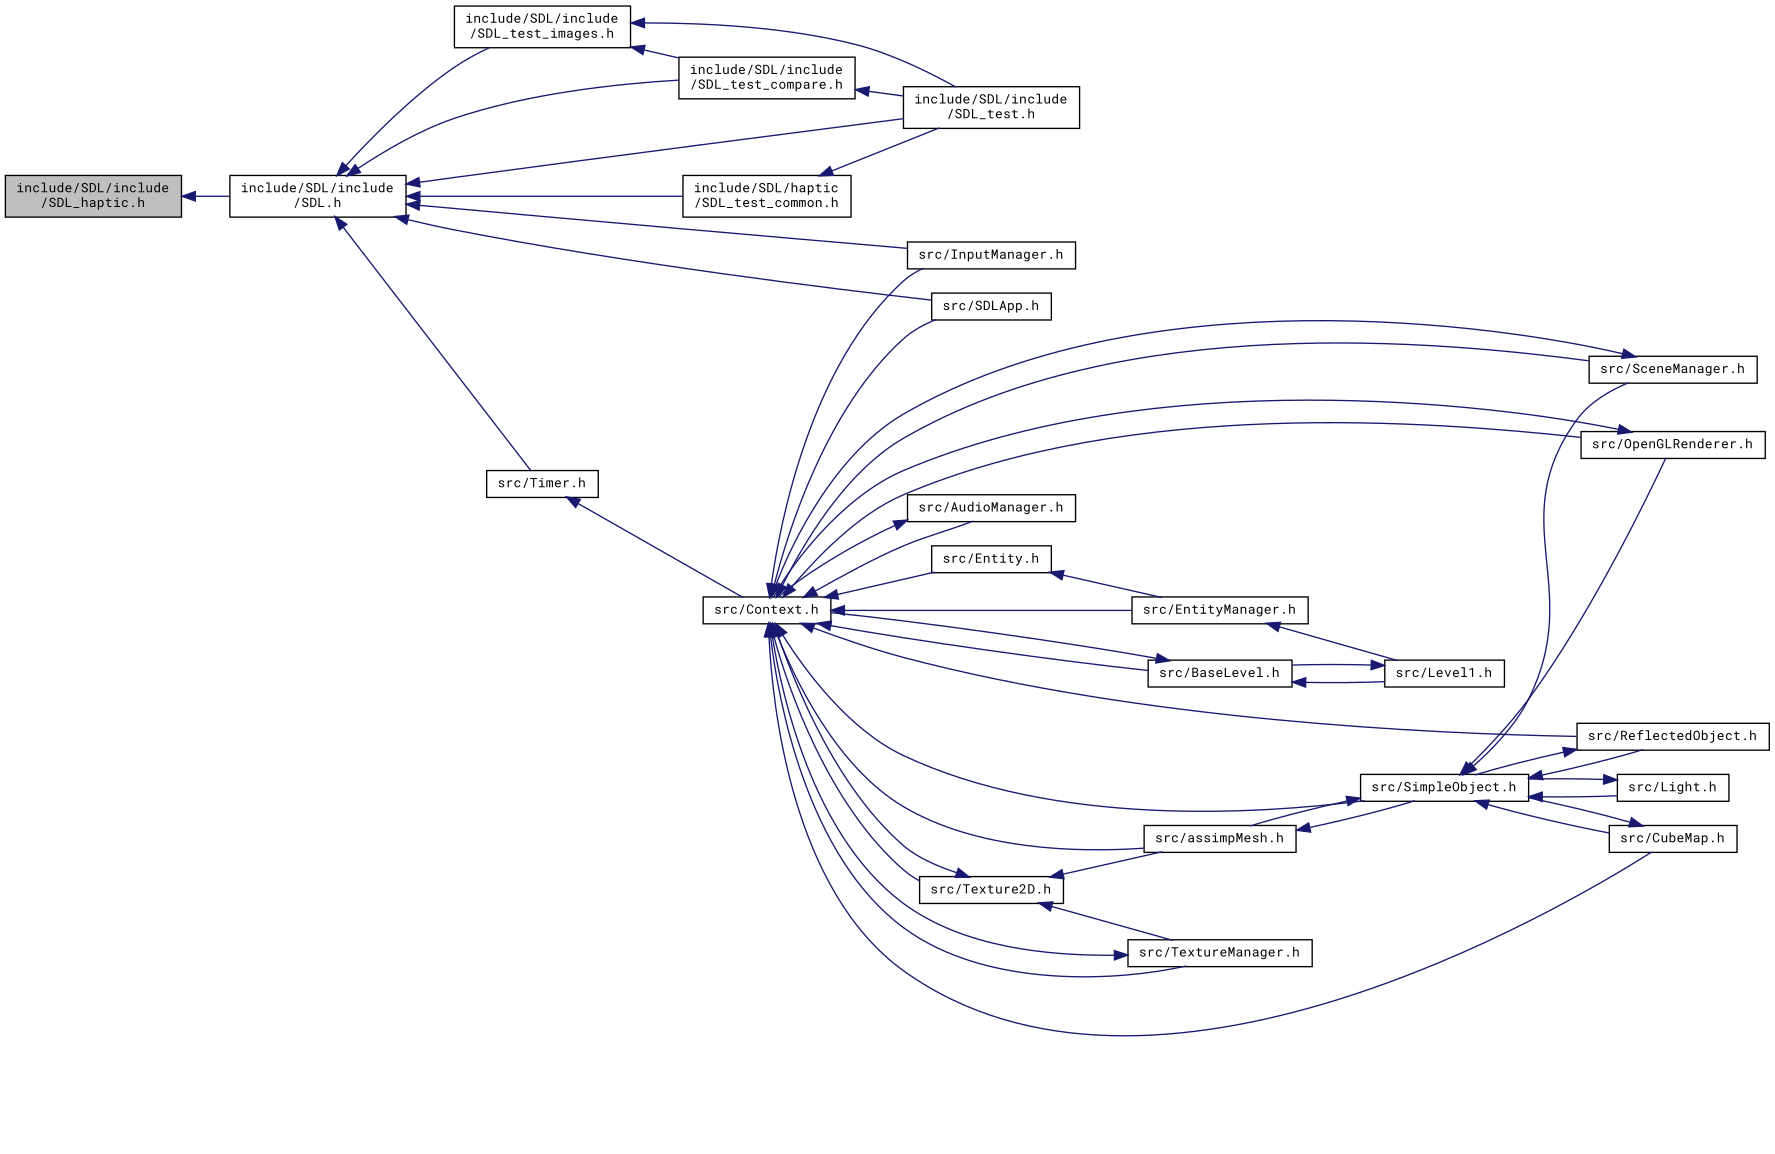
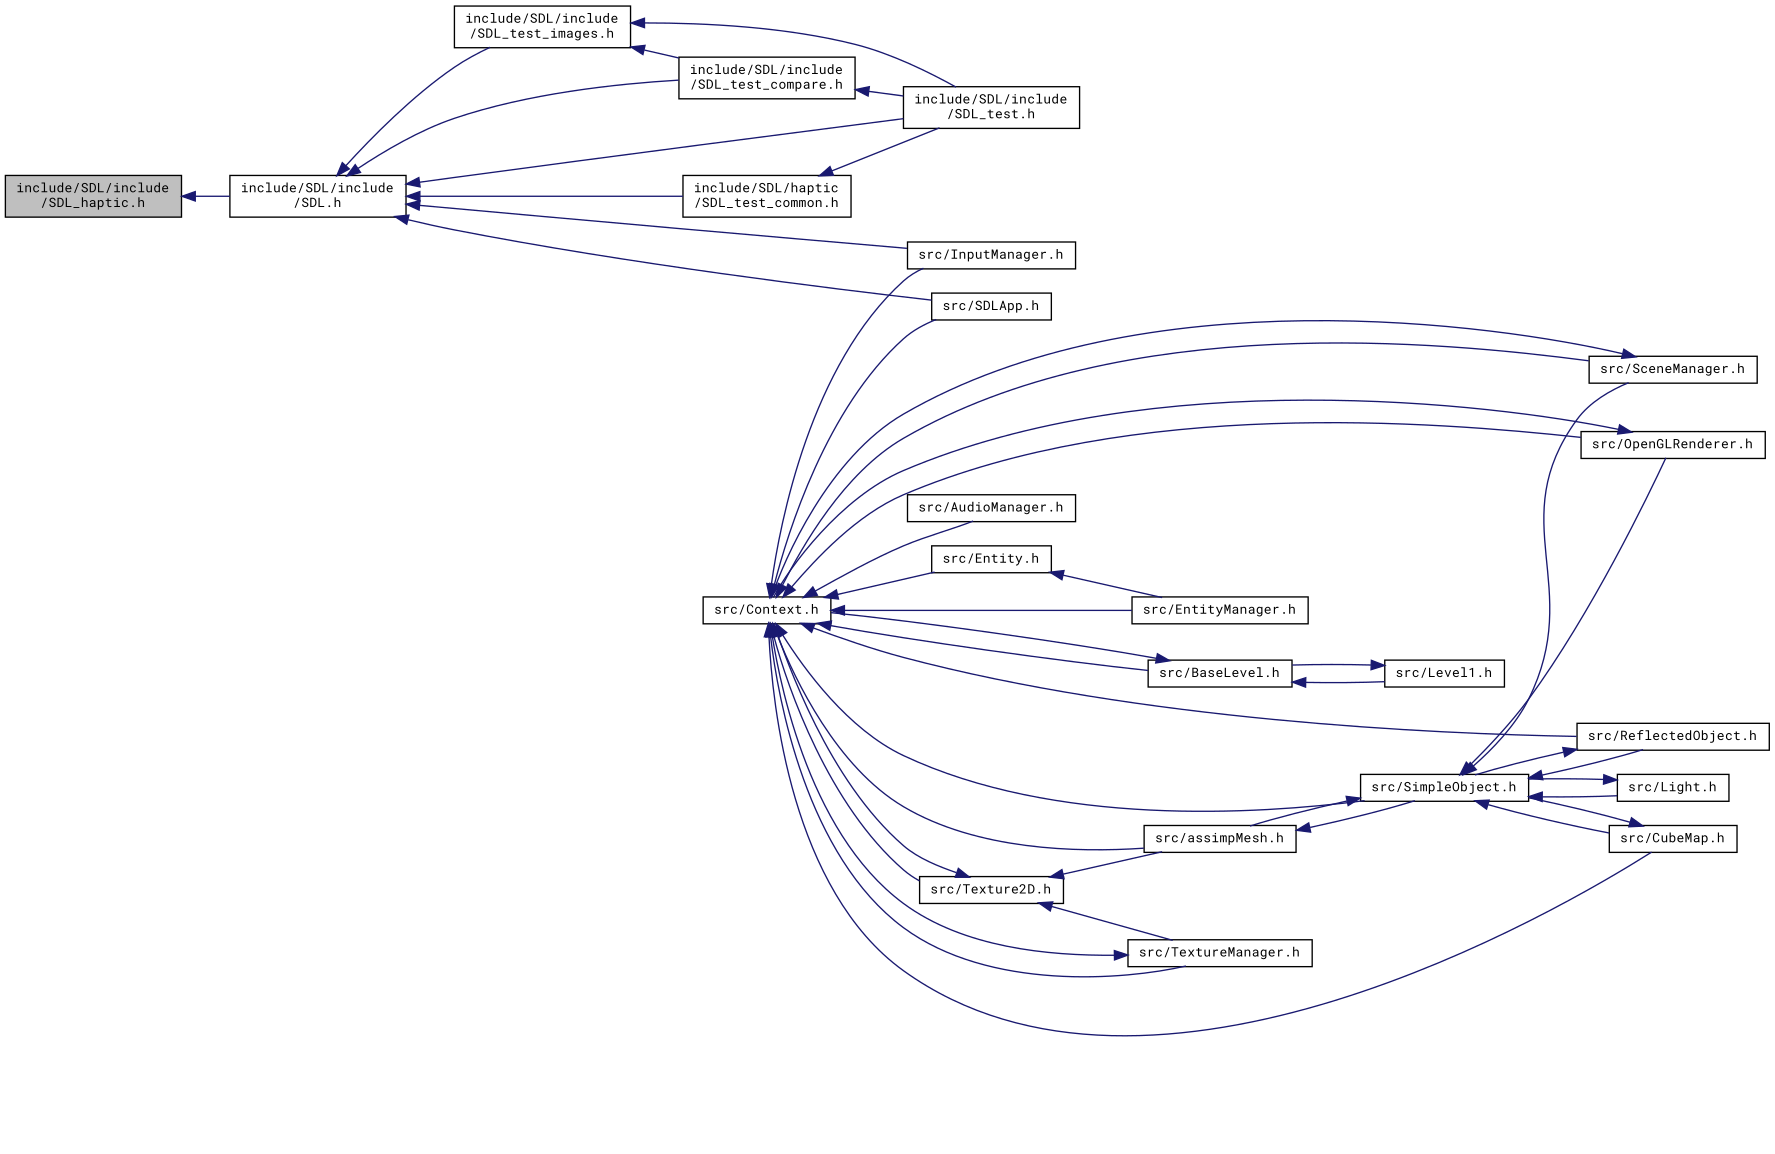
(542, 484) -> none
(834, 558) -> none
(1339, 644) -> none
